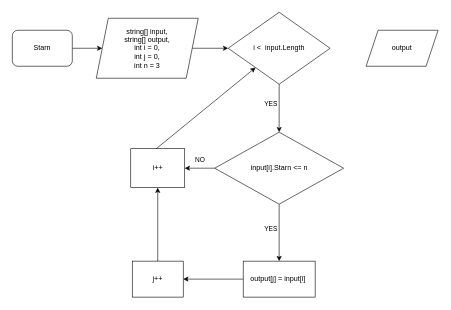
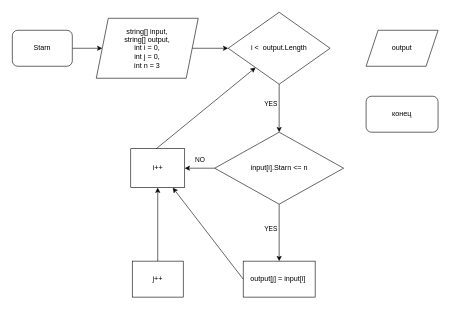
(279, 48) -> (279, 48)
none -> (402, 114)
(188, 279) -> (208, 234)
